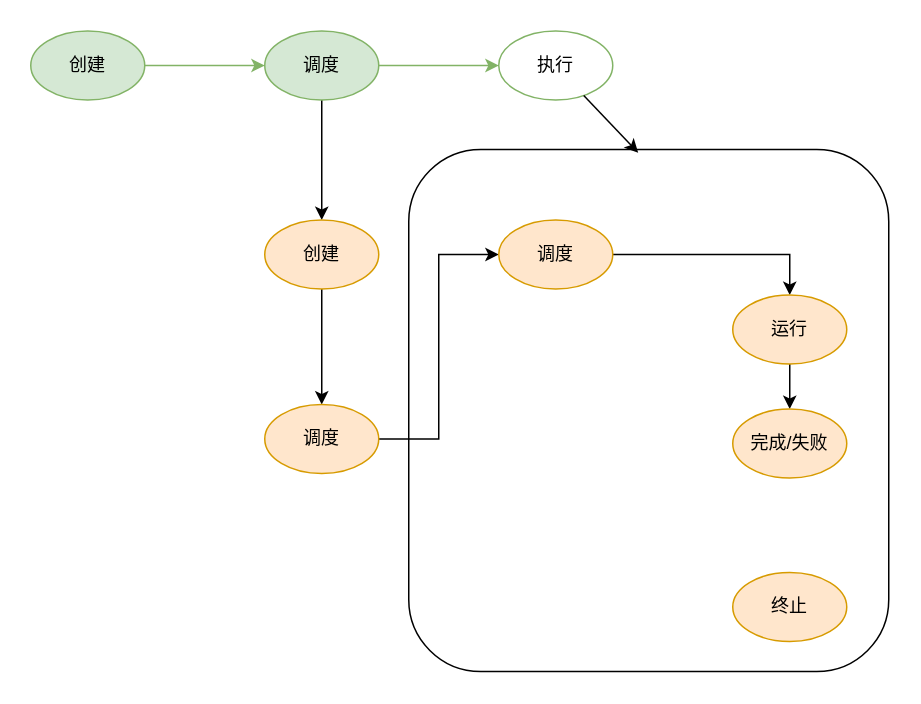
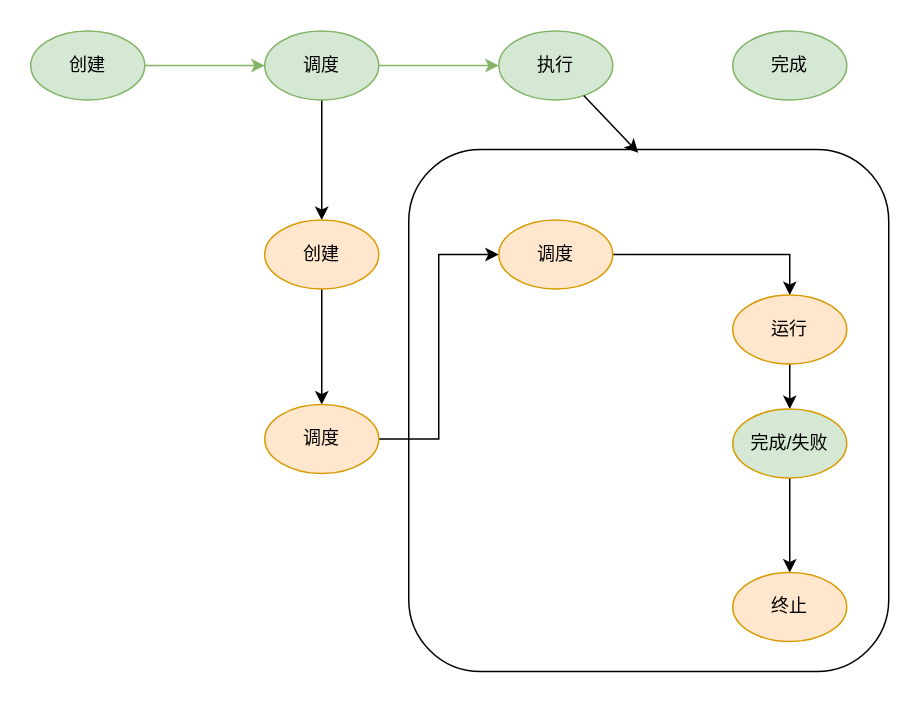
(556, 65) -> (556, 65)
none -> (790, 65)
(790, 443) -> (790, 443)
none -> (790, 520)
